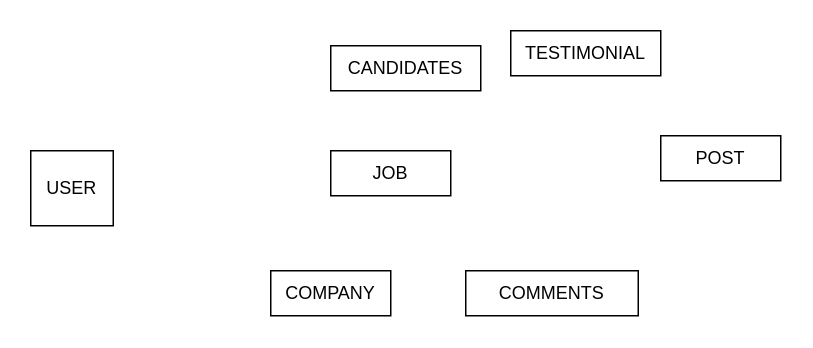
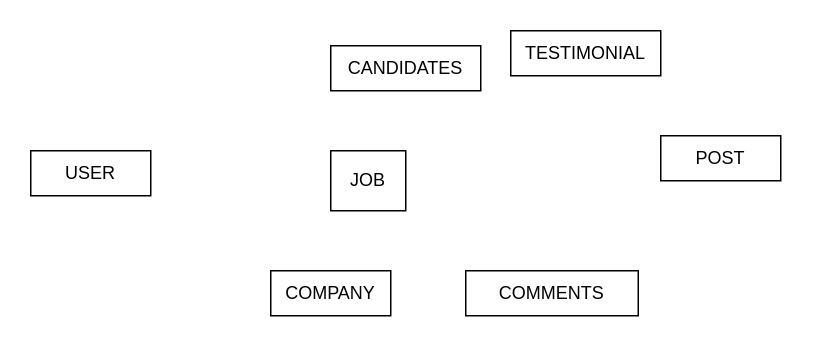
(391, 173) -> (368, 181)
(72, 188) -> (91, 173)
